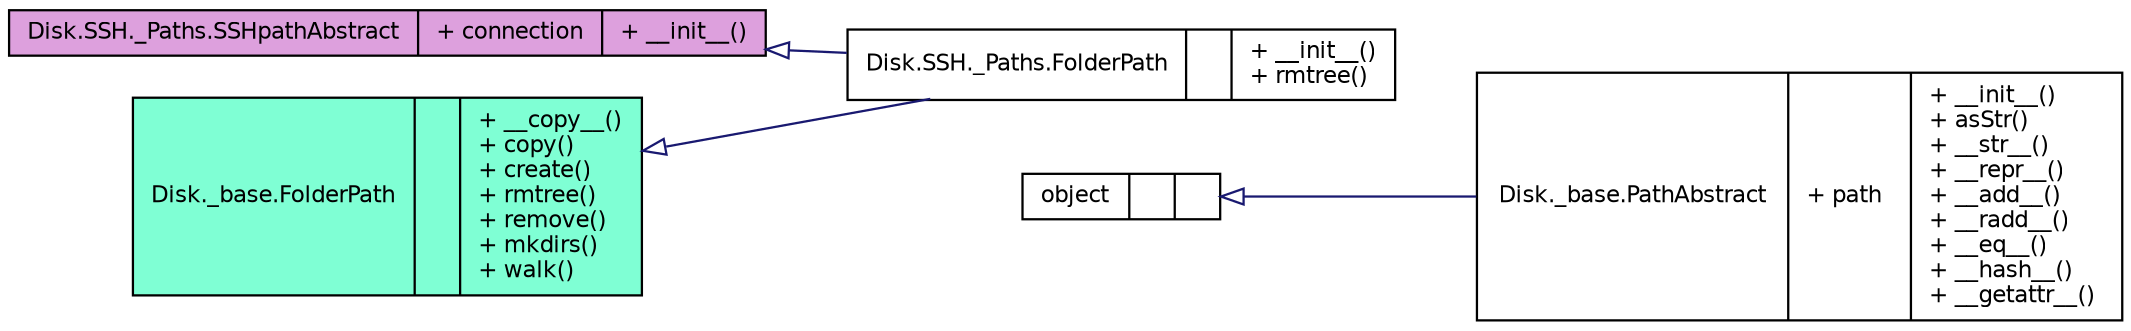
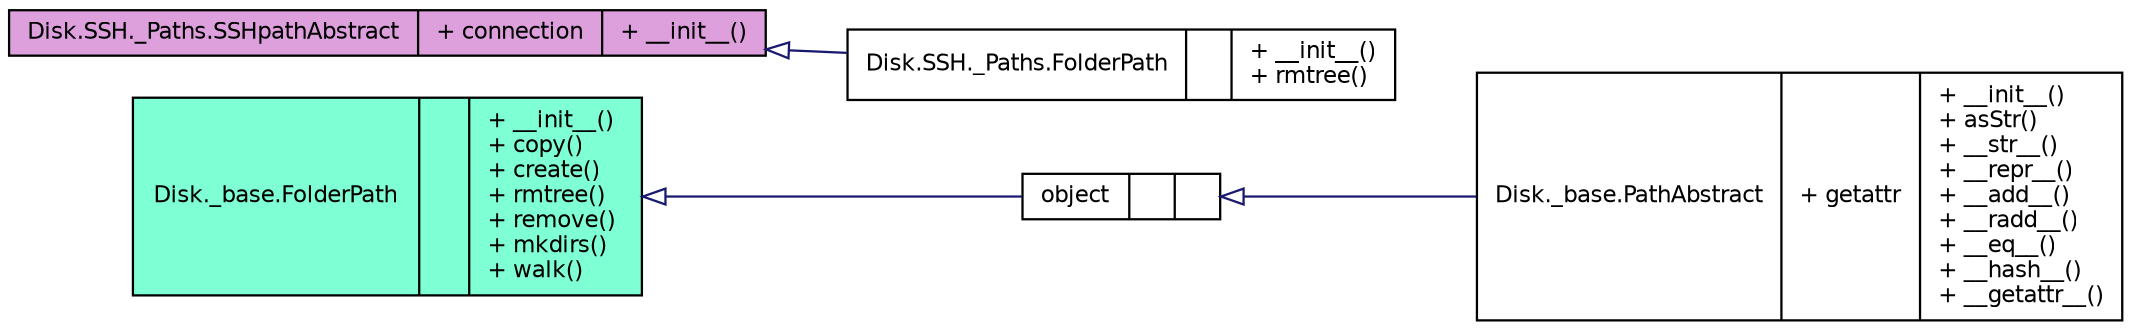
(551, 120) -> (551, 120)
(798, 123) -> (844, 197)
(1845, 195) -> (1851, 195)
